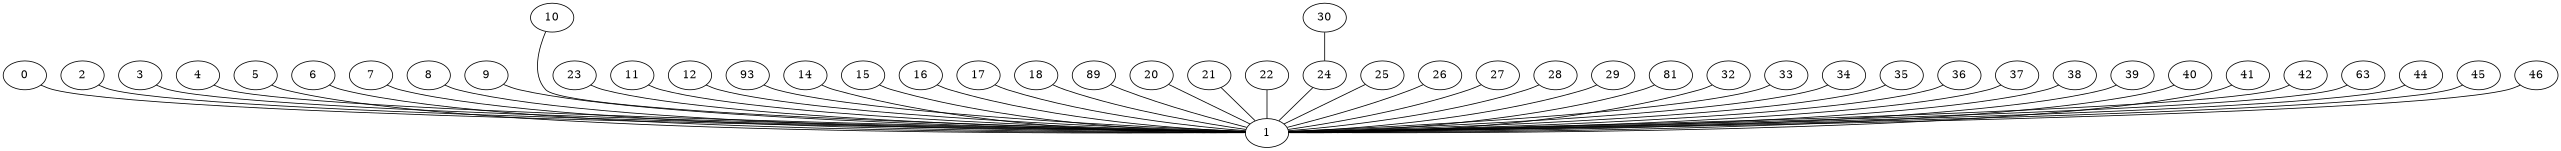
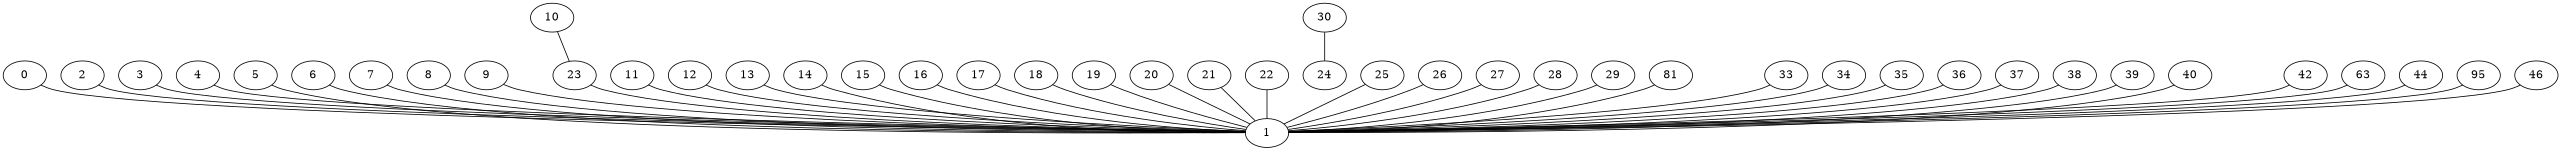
(748, 75) -> (748, 75)
(1094, 75) -> (1094, 75)
(1729, 75) -> none
(2248, 75) -> none
(2479, 75) -> (2479, 75)
(1296, 104) -> none
(864, 120) -> (563, 47)
